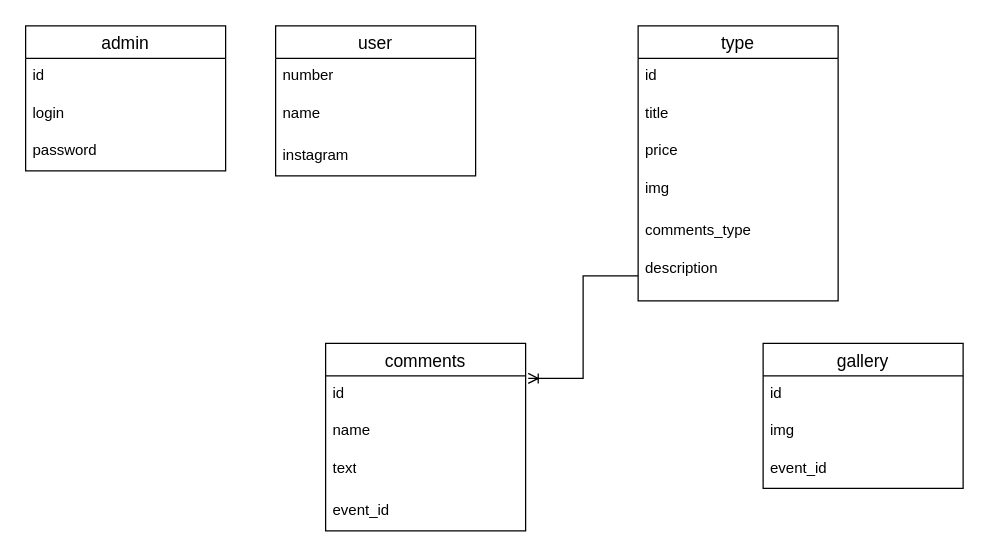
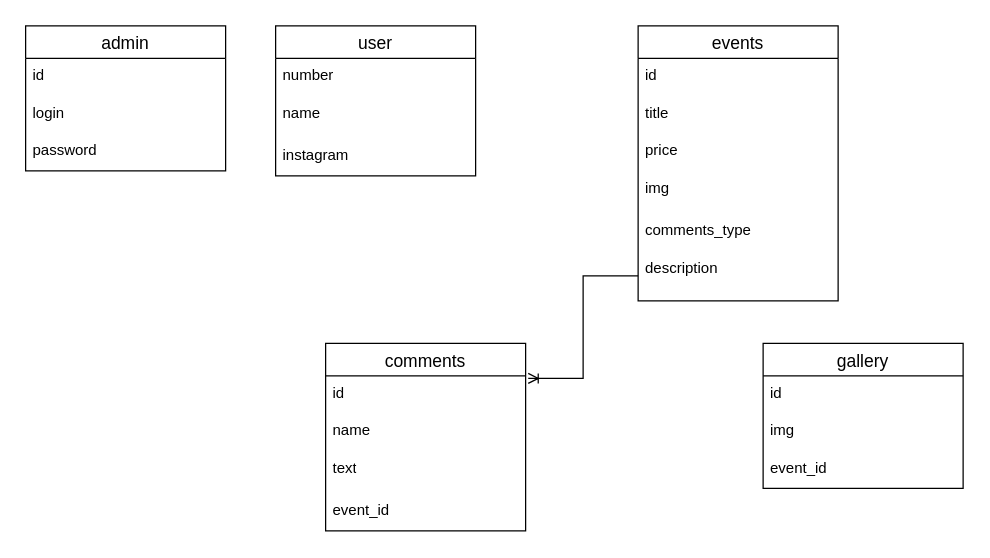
(738, 43) -> (738, 43)
